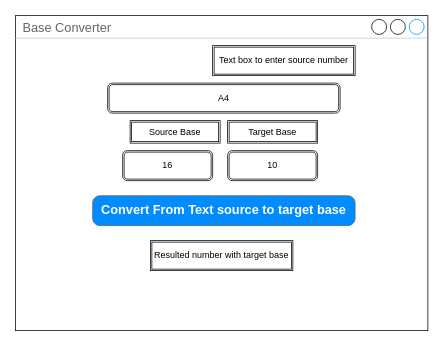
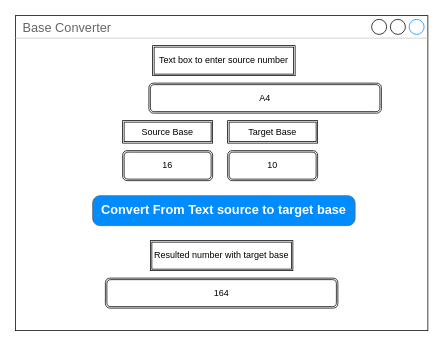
(284, 60) -> (224, 60)
(224, 98) -> (265, 98)
(175, 132) -> (168, 132)
none -> (222, 293)
